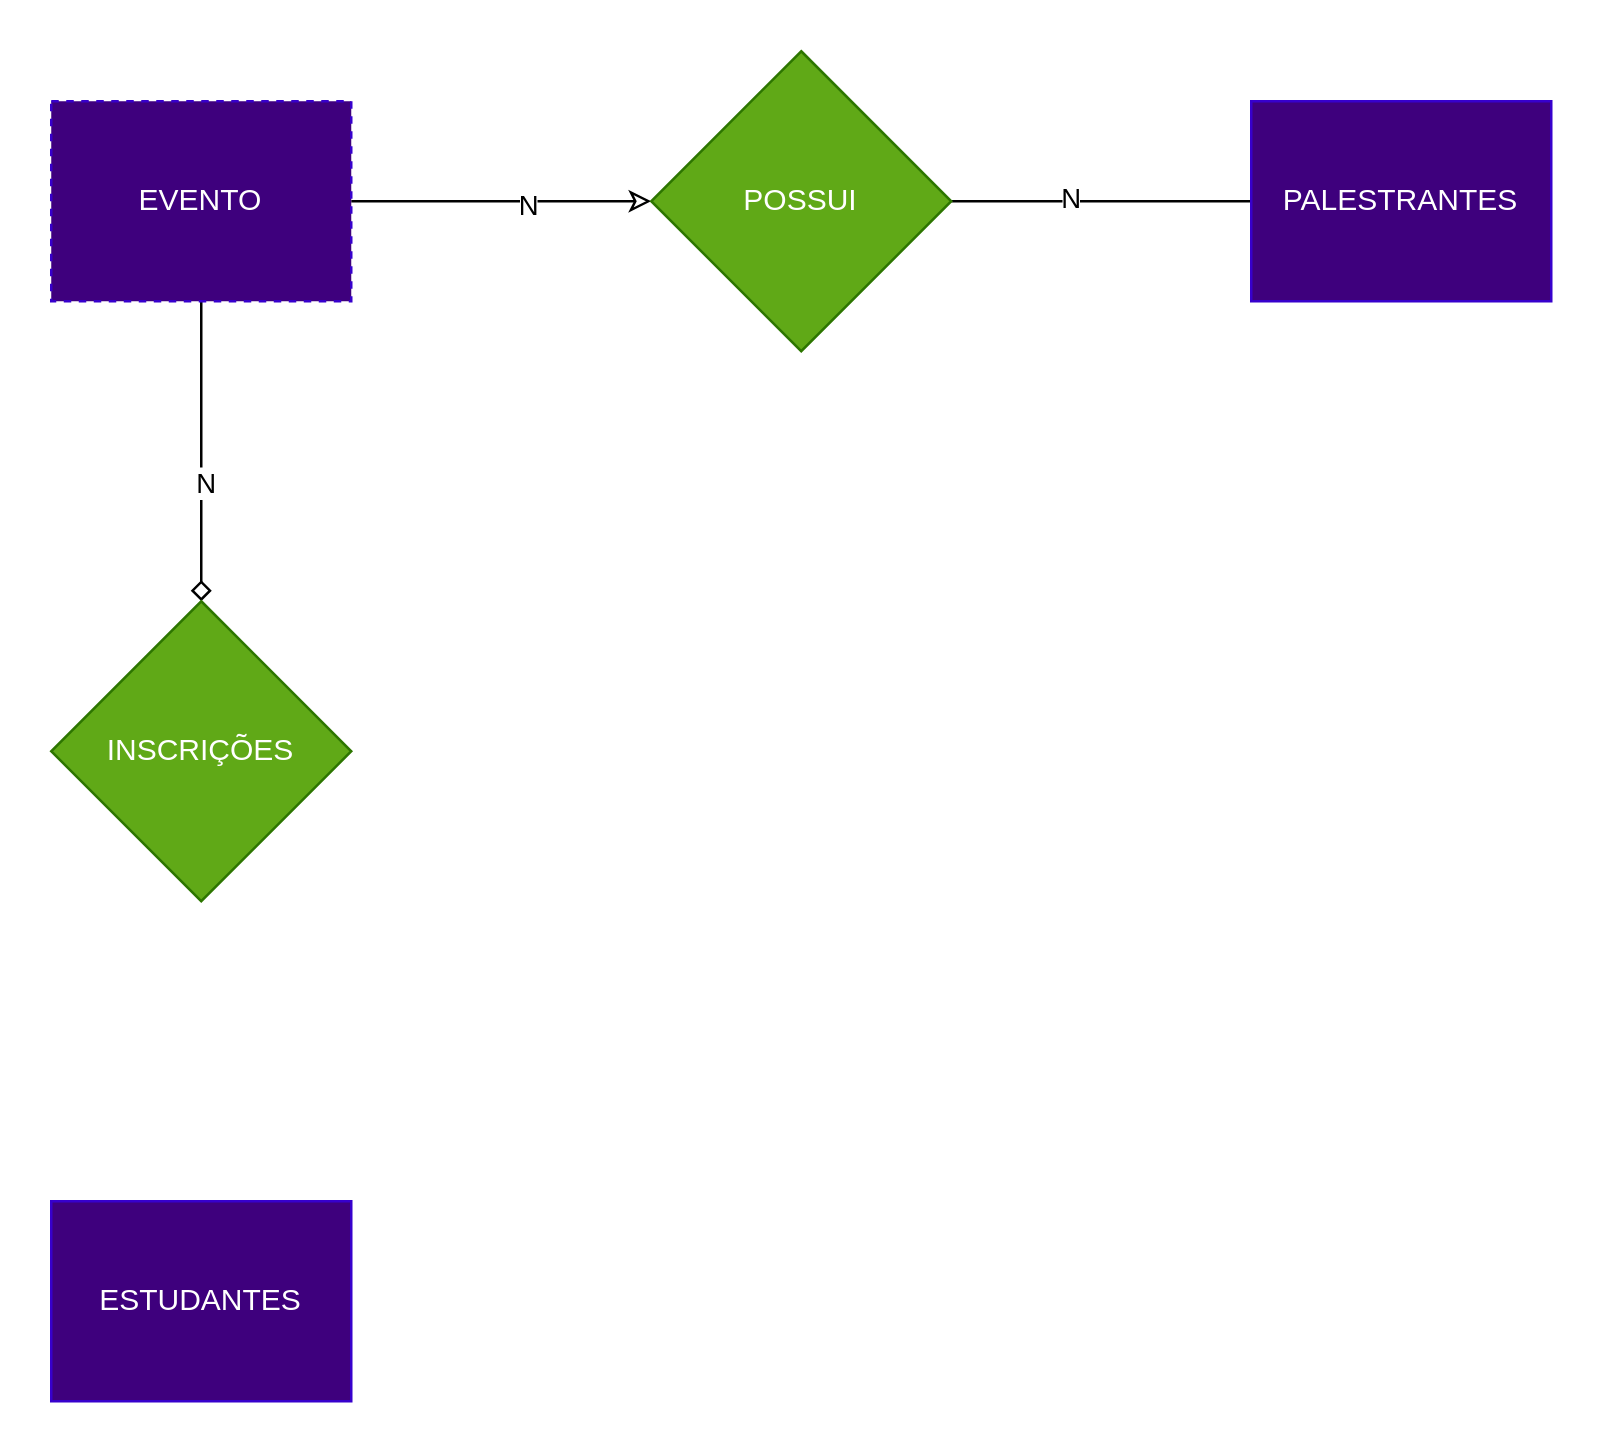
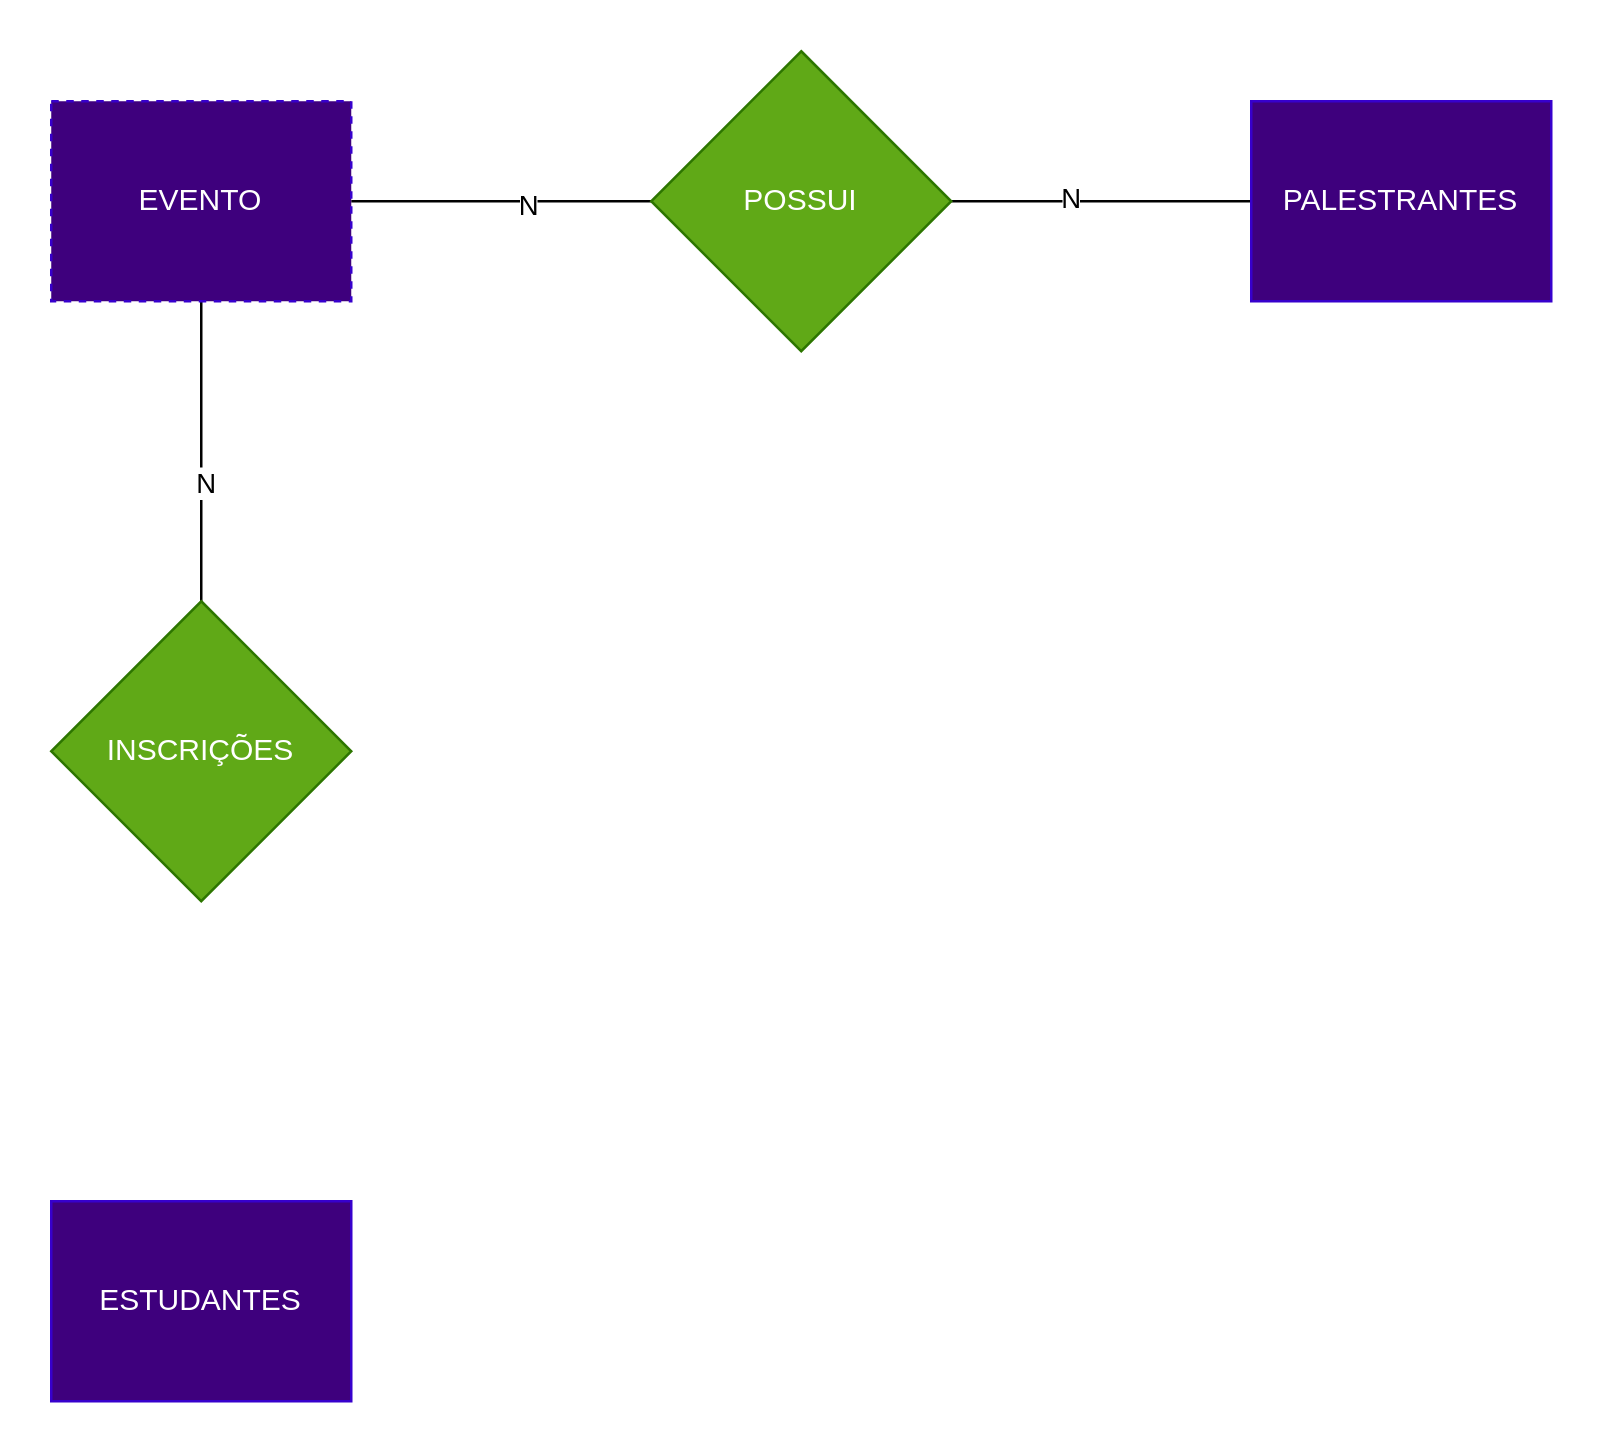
(633, 201) -> (640, 201)
(201, 581) -> (201, 590)
